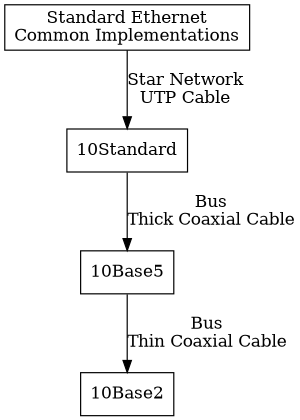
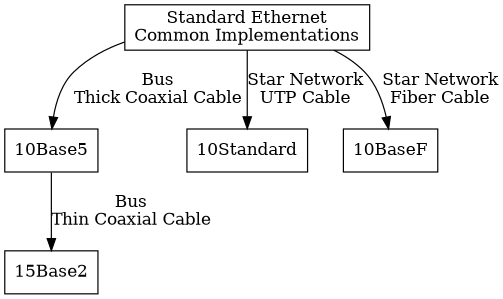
none -> (391, 150)
(127, 205) -> (77, 69)
(127, 394) -> (51, 272)
